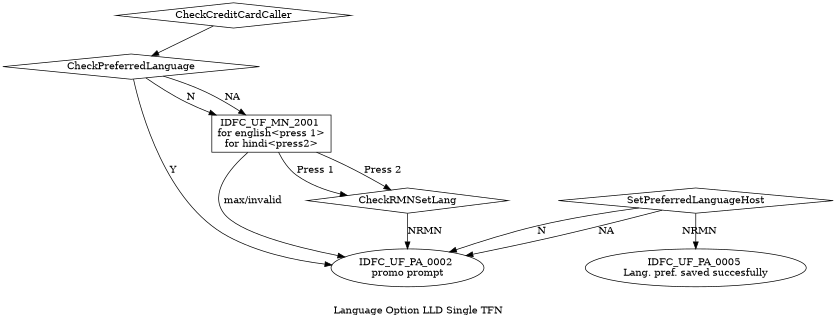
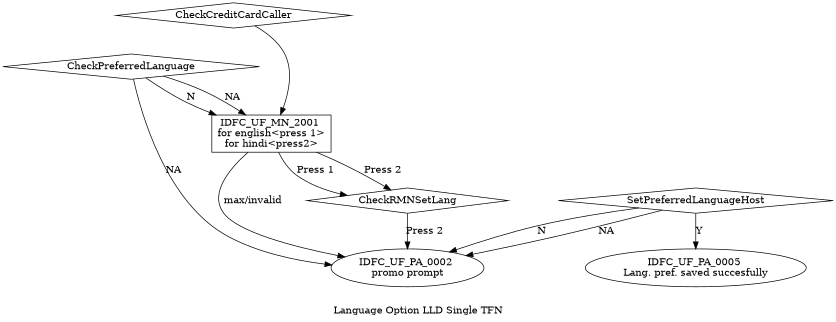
(186, 39) -> (287, 61)
(173, 170) -> (173, 170)
(425, 231) -> (425, 231)
(699, 231) -> (699, 231)
